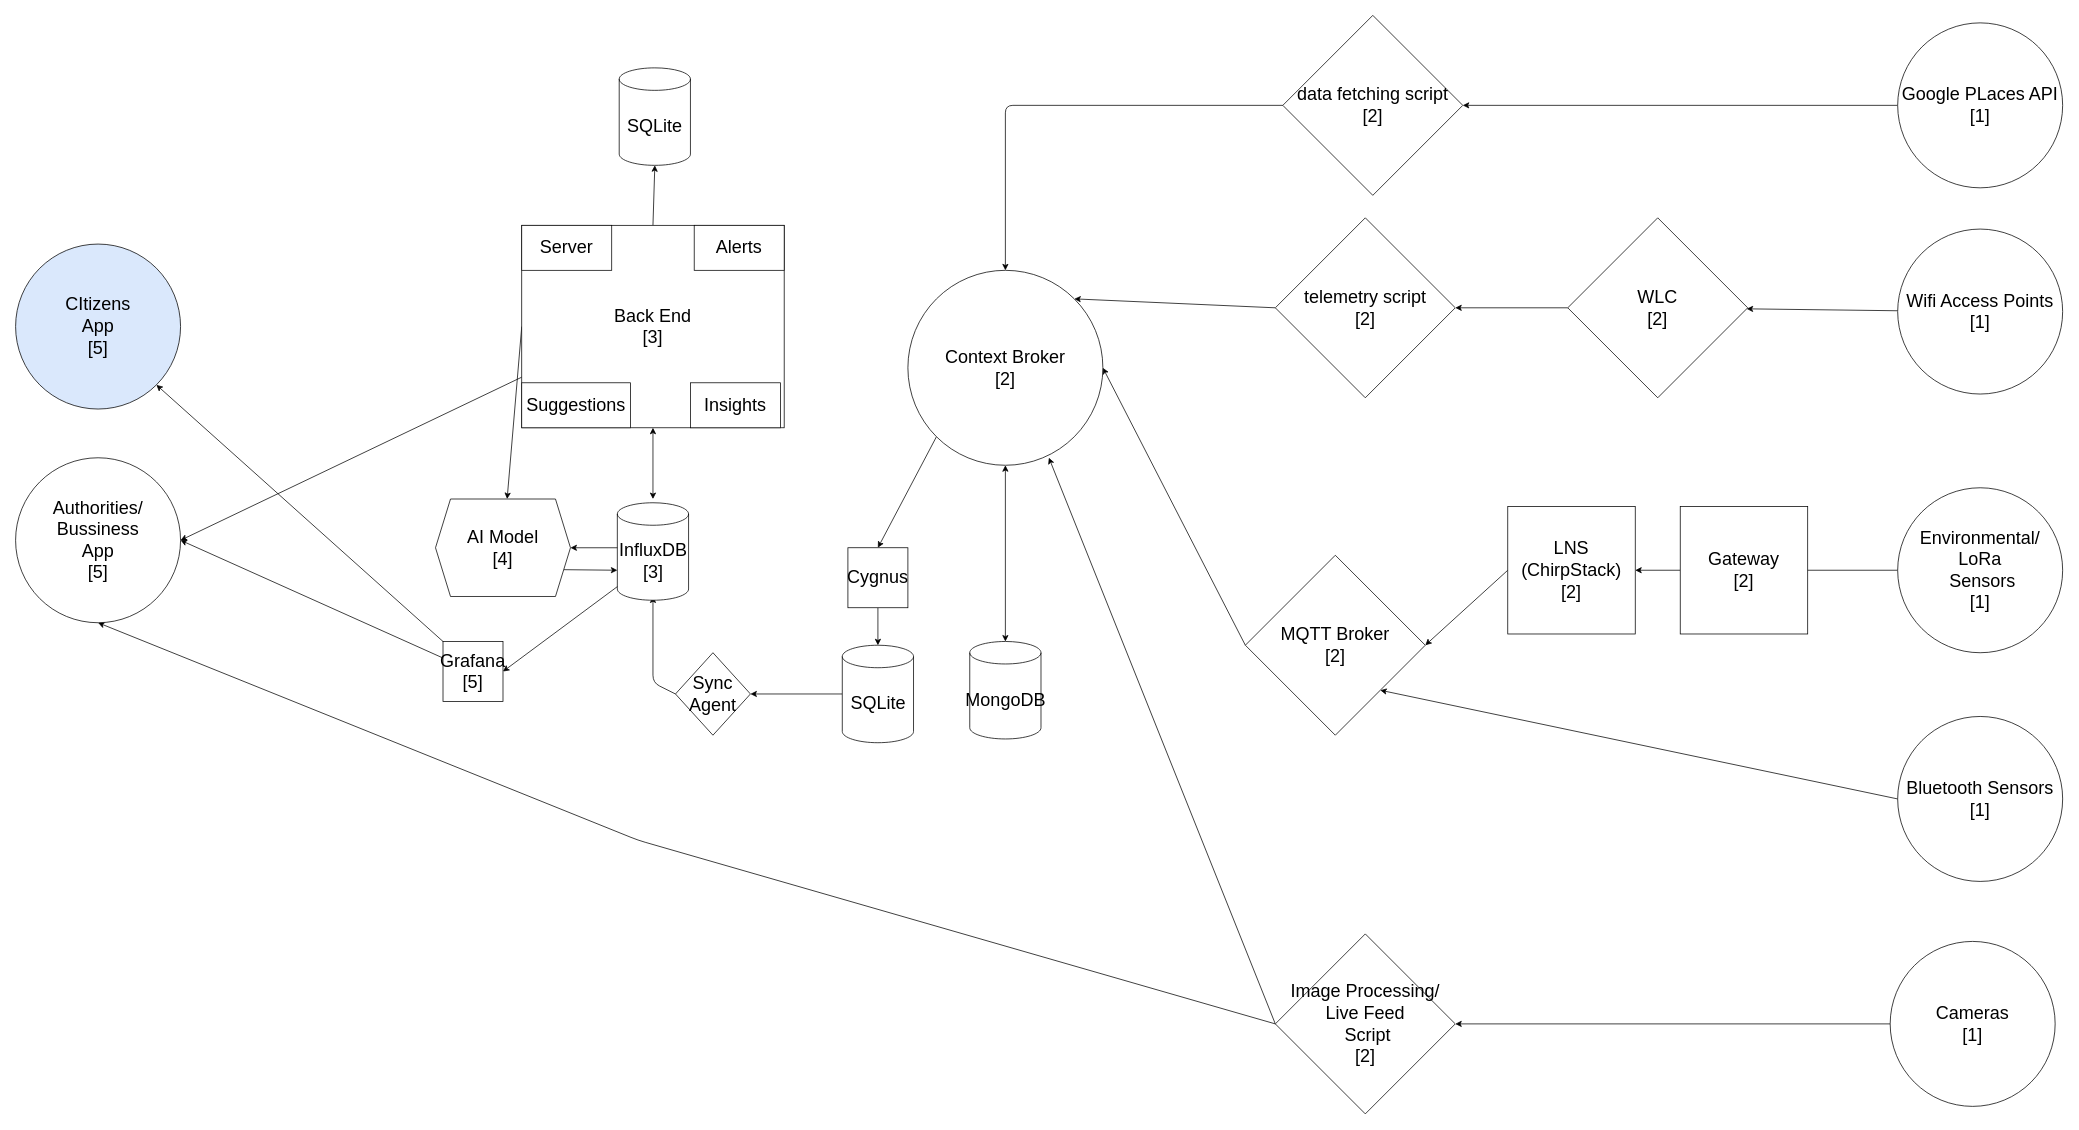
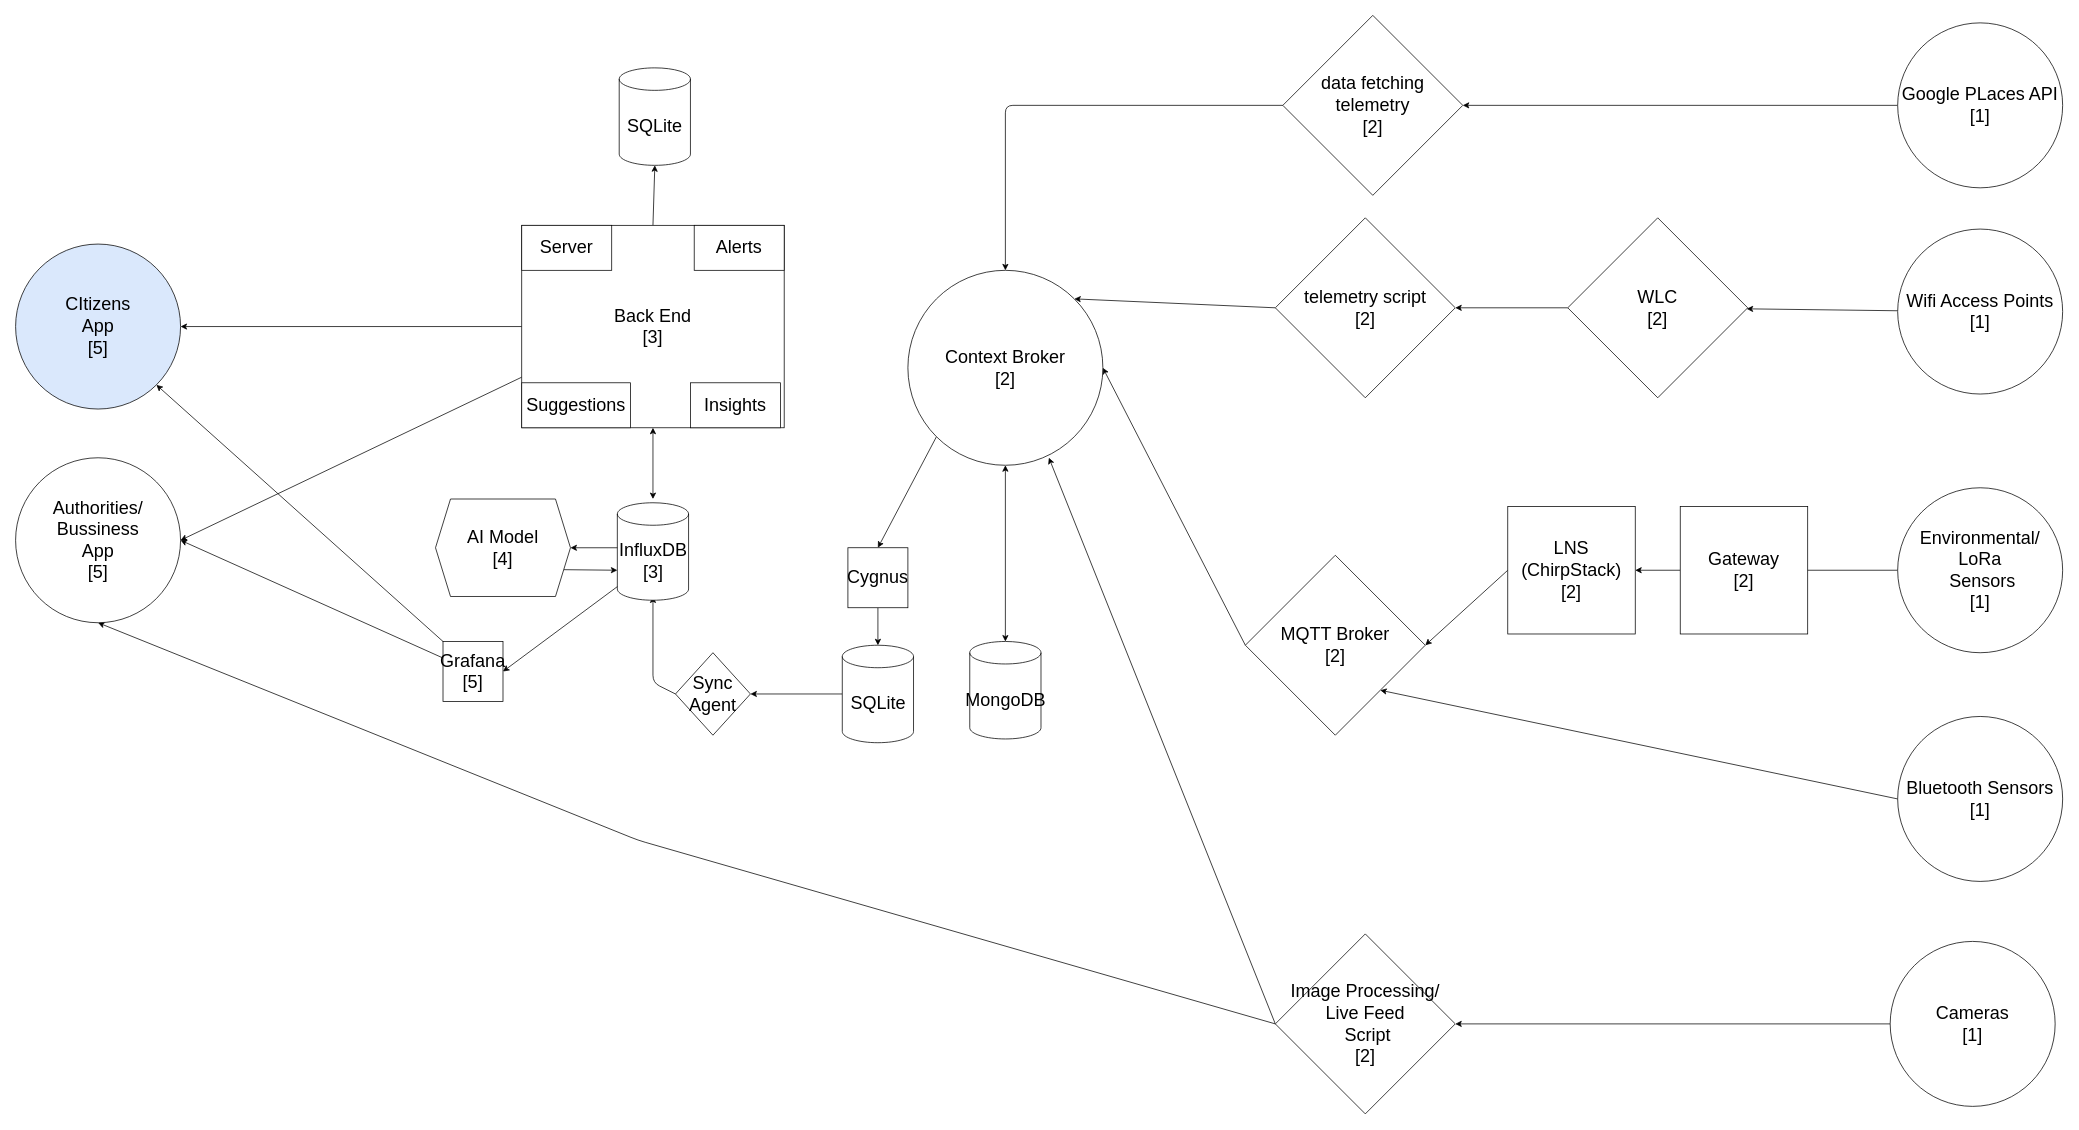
(1373, 105) -> (1373, 105)
(515, 410) -> (353, 327)
